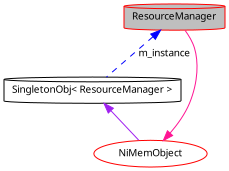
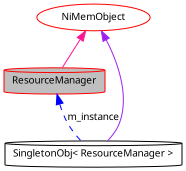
(125, 125) -> (123, 91)
